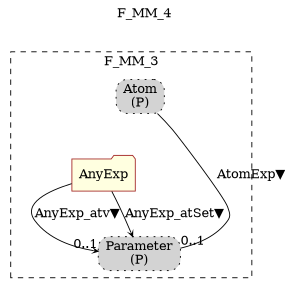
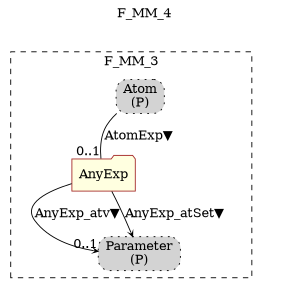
(215, 187) -> (103, 134)
